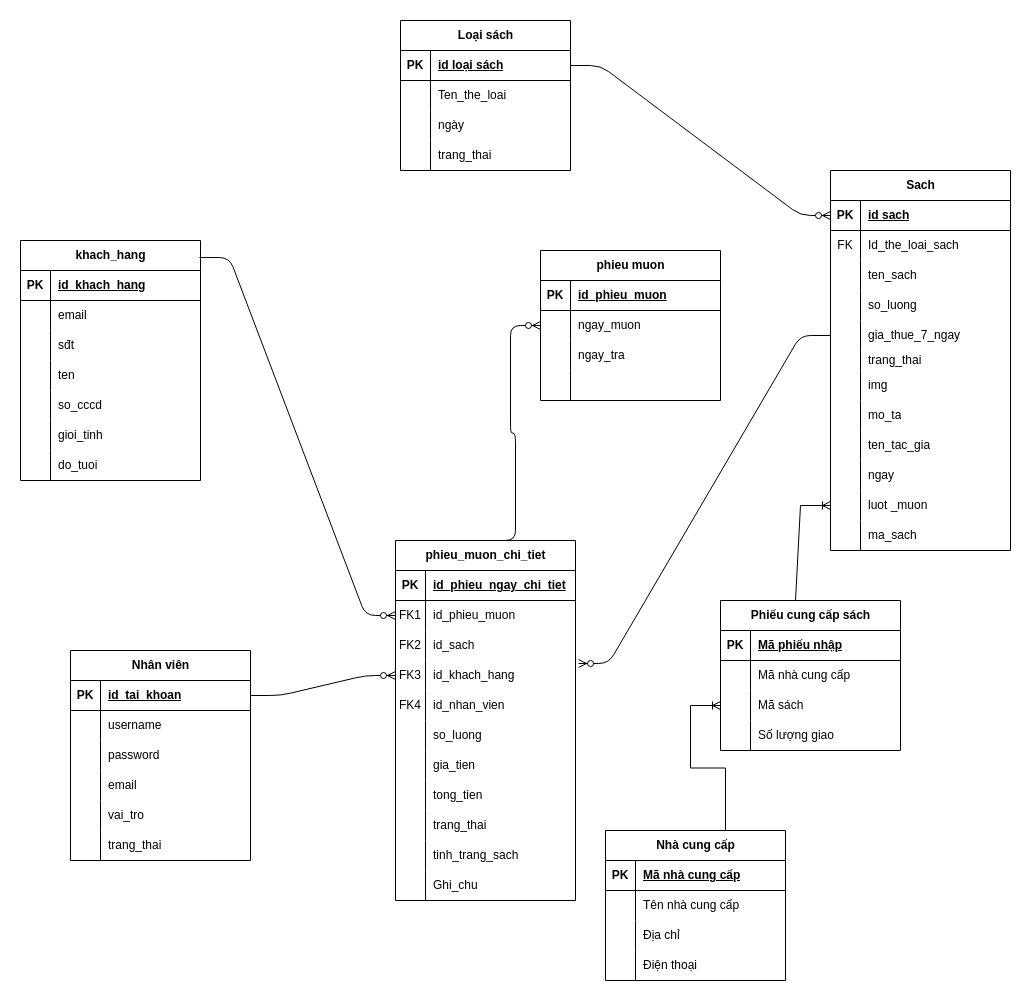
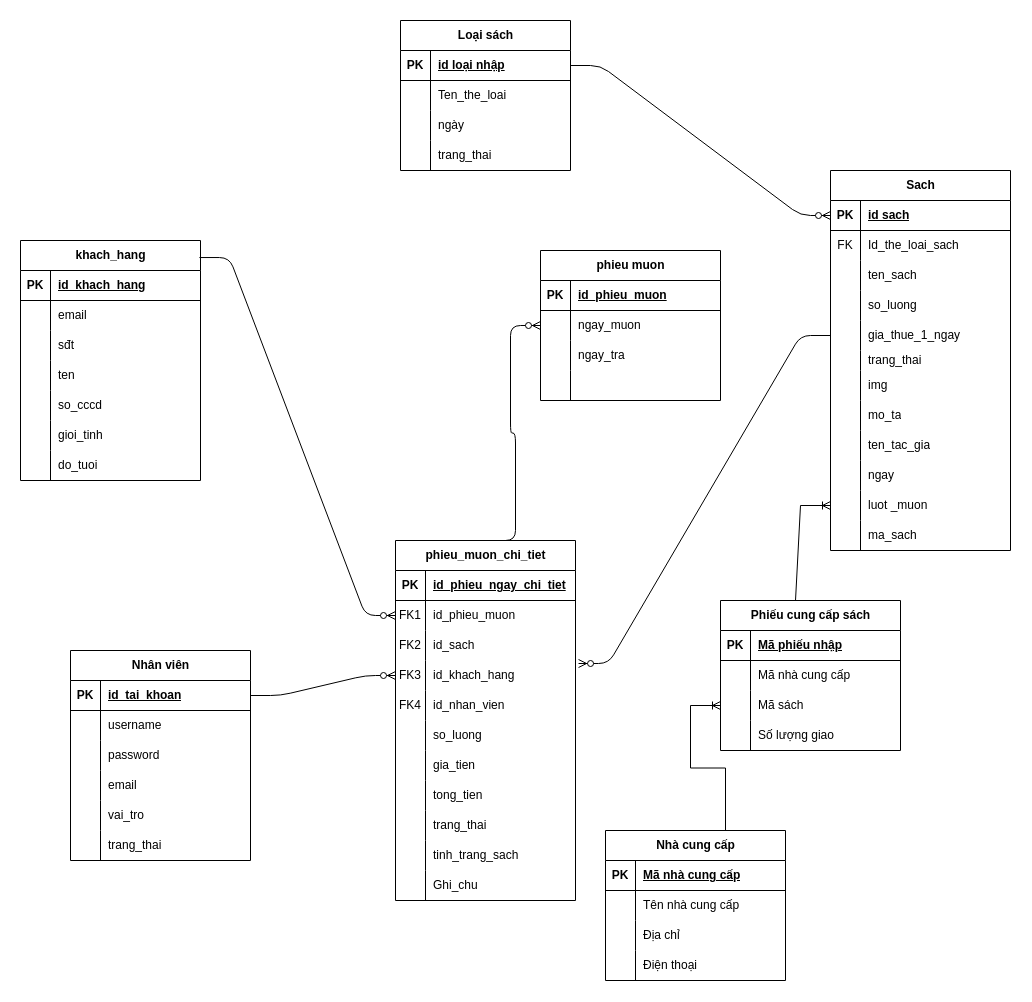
(471, 66) -> (471, 66)
(917, 336) -> (917, 336)
